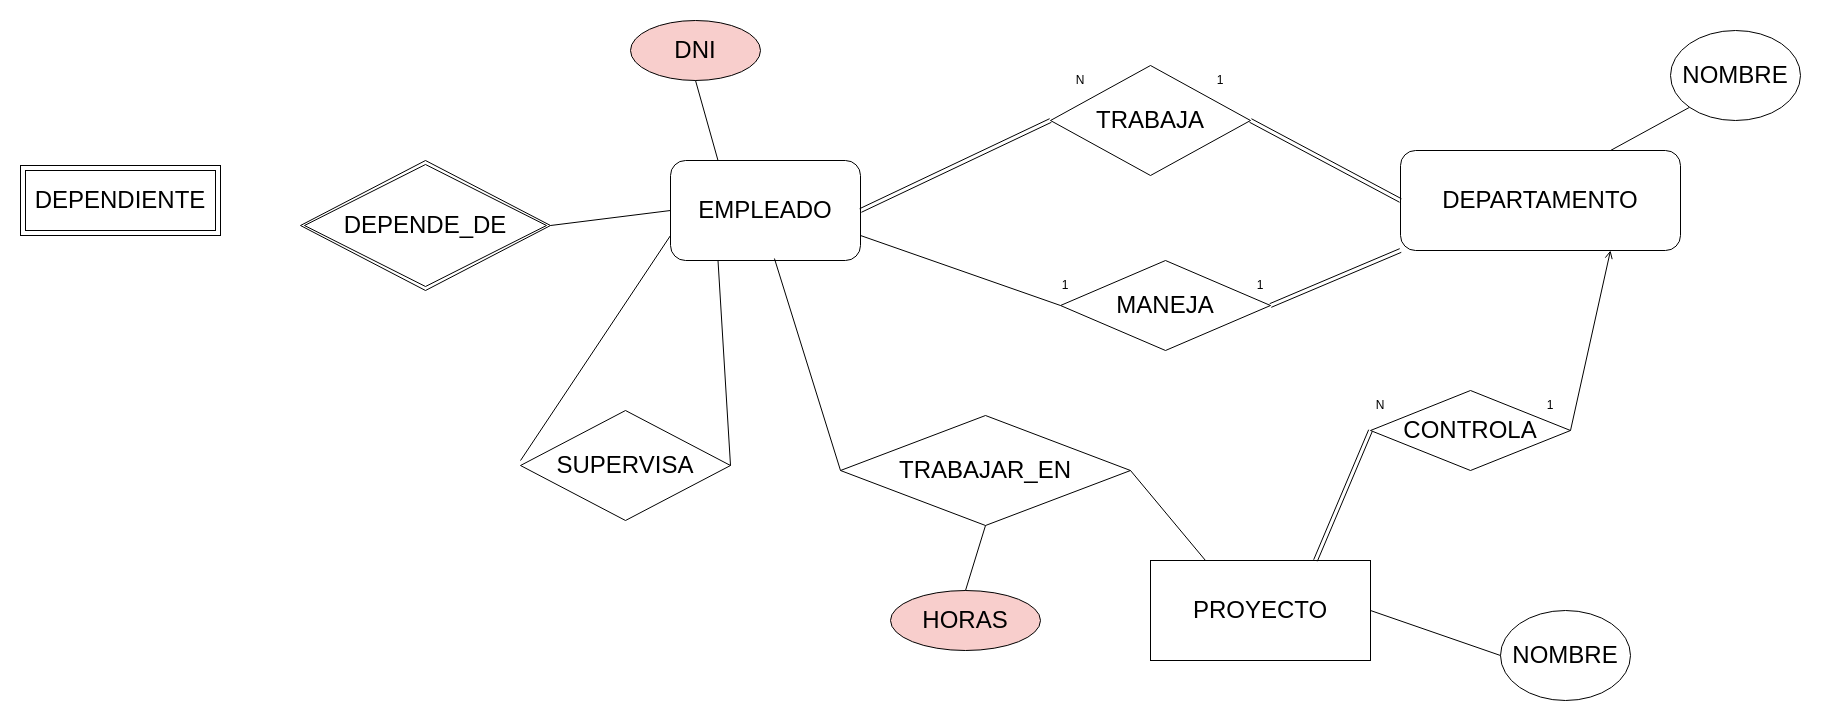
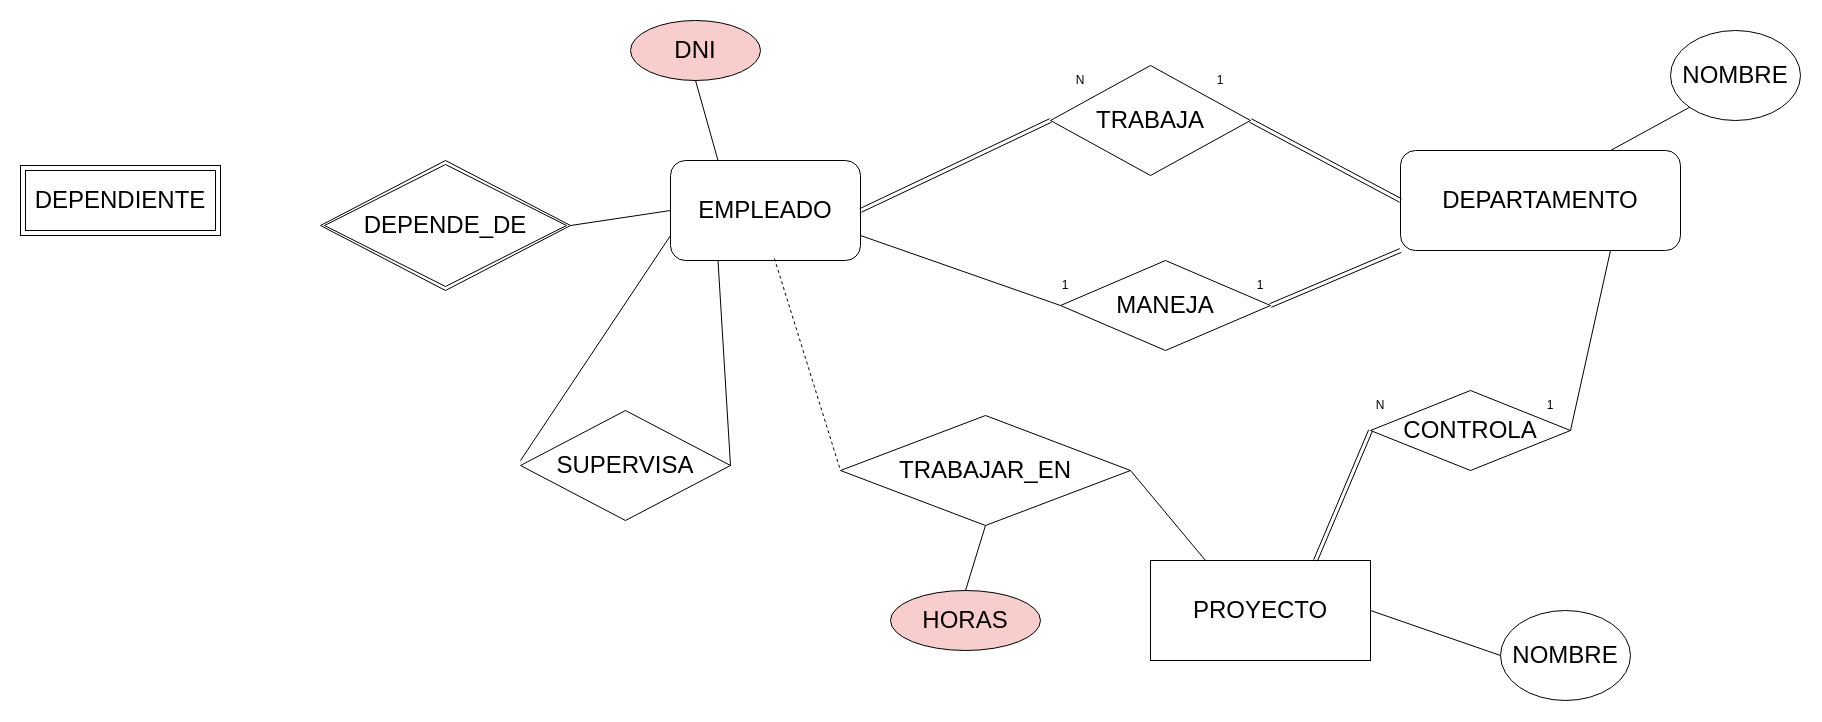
(426, 226) -> (446, 226)
(1609, 256) -> (1609, 255)
(807, 365) -> (807, 365)
